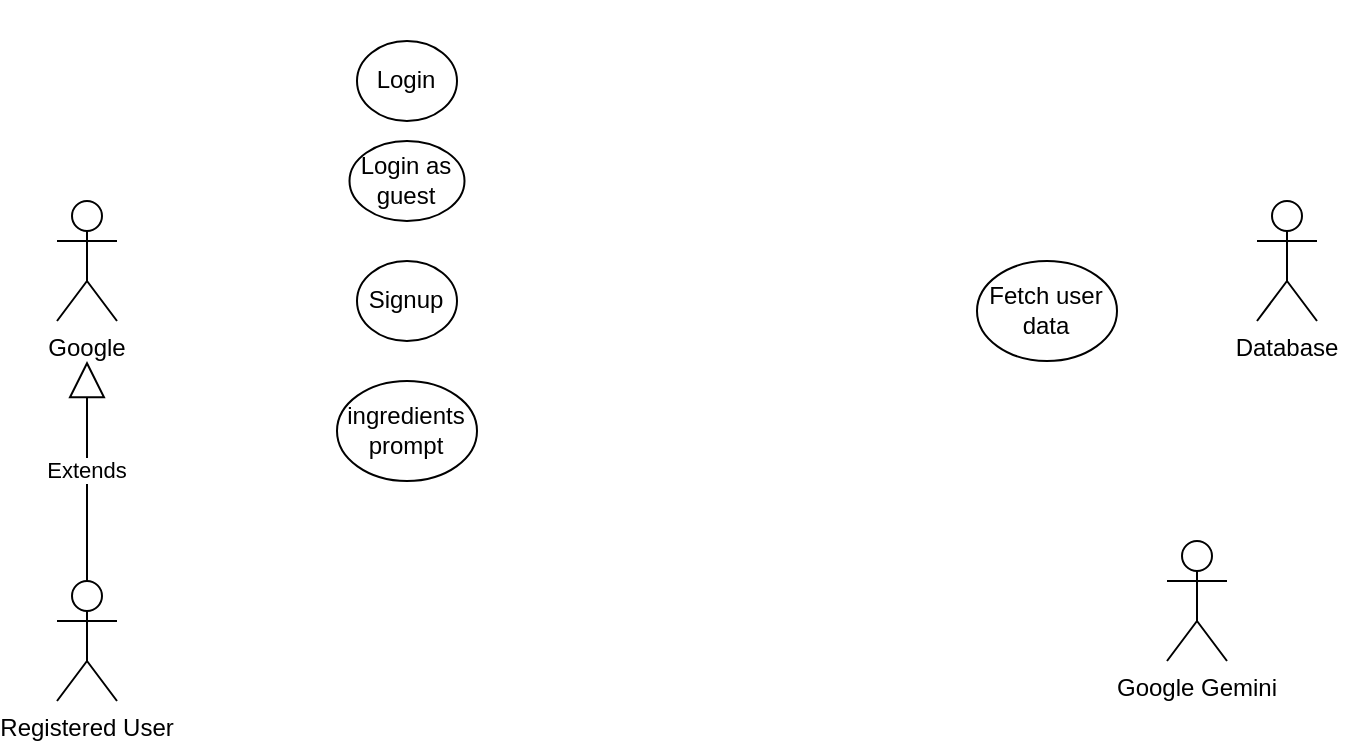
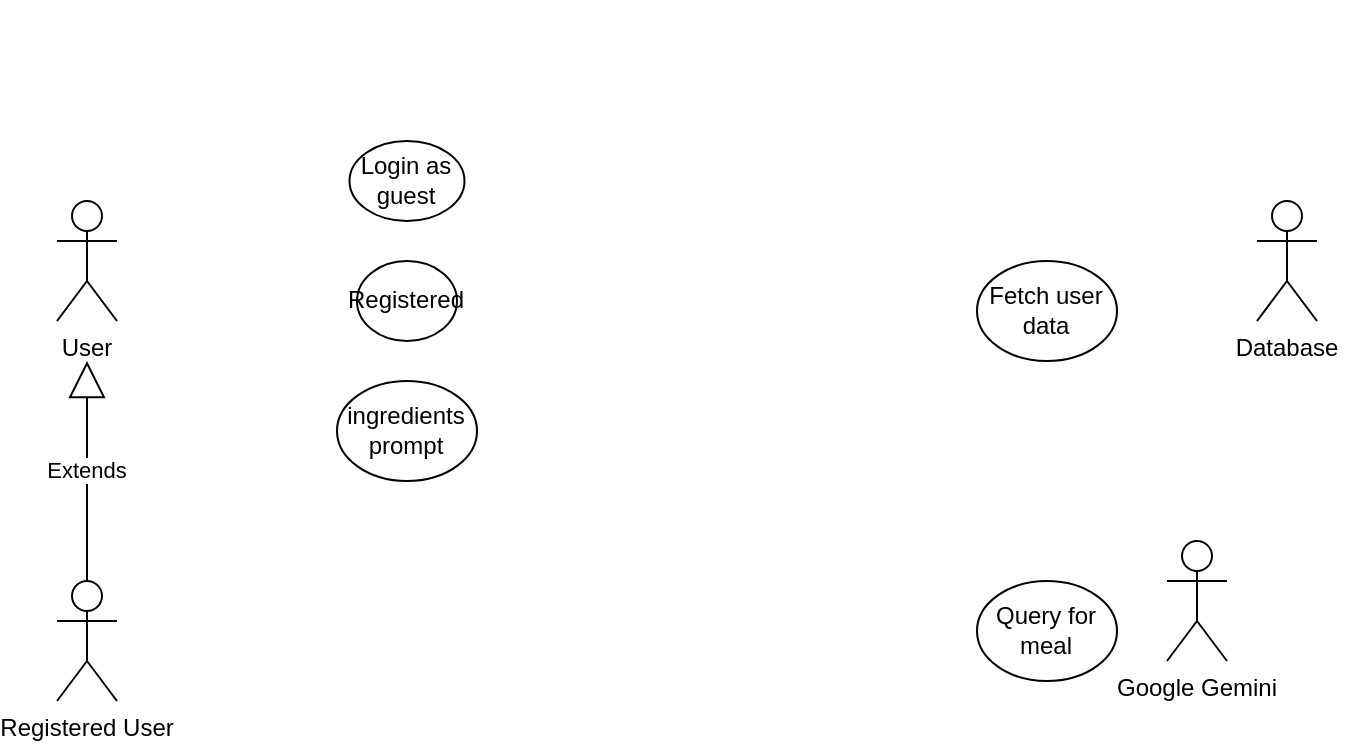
(407, 81) -> none
(407, 301) -> (407, 301)
(88, 349) -> (88, 349)
none -> (1047, 631)
